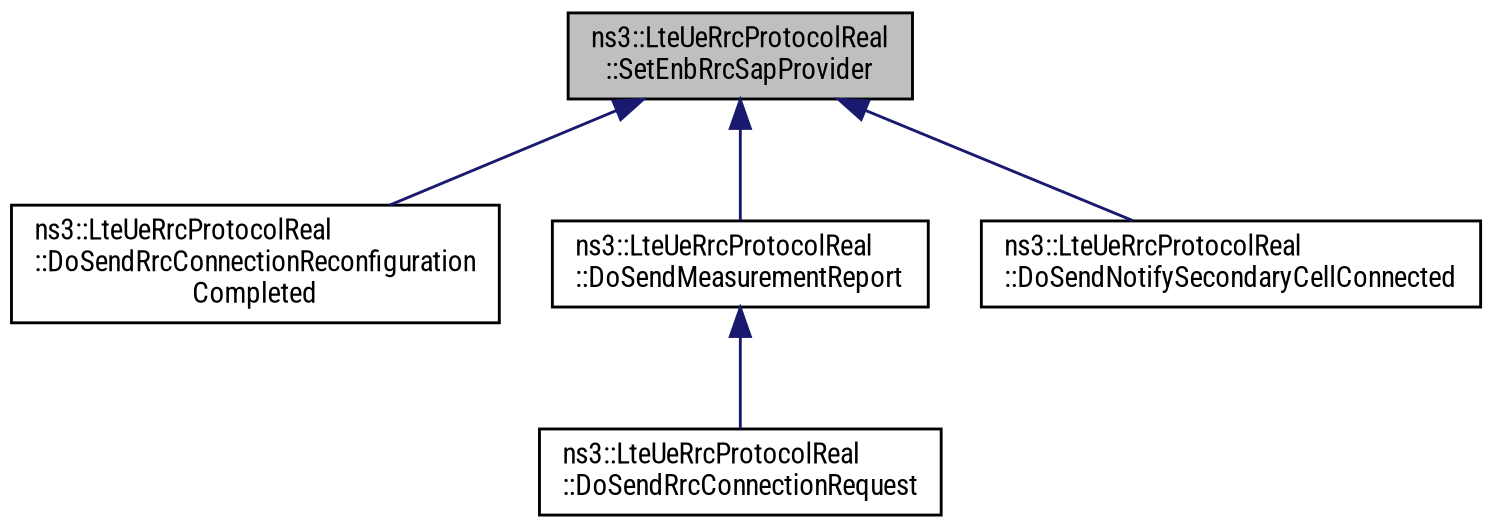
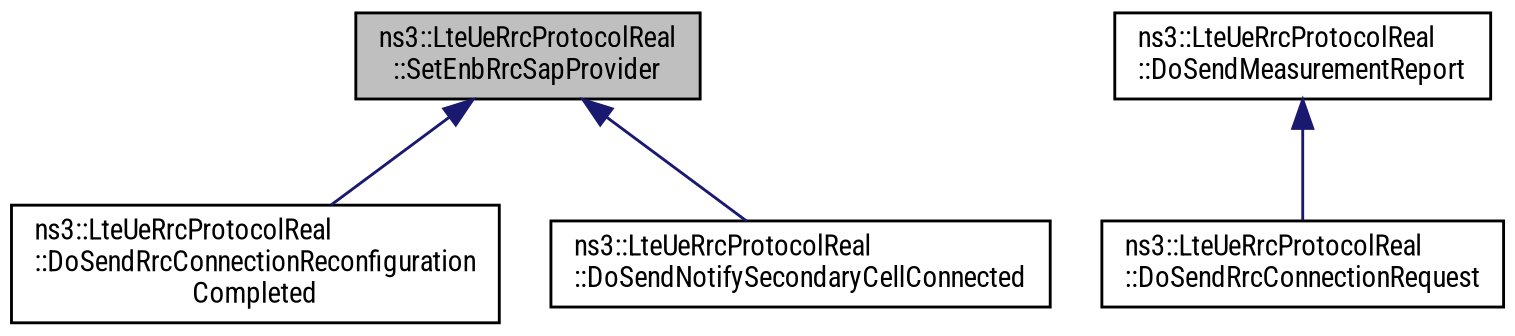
(740, 174) -> none
